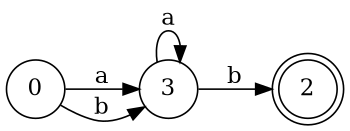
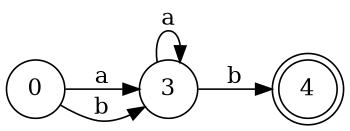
(308, 89) -> (308, 89)
